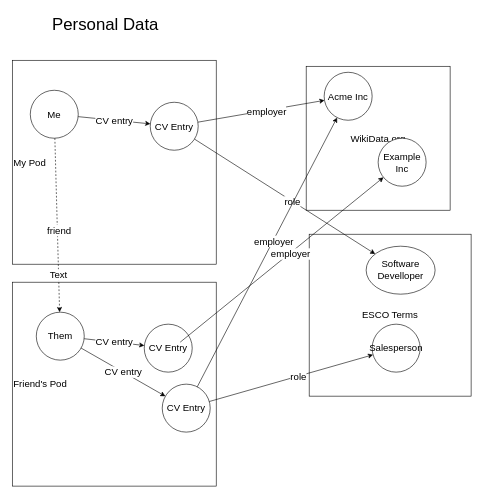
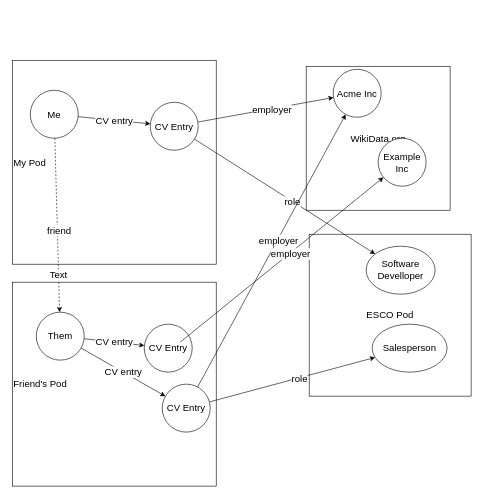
(105, 24) -> none
(348, 96) -> (357, 93)
(390, 315) -> (390, 315)
(396, 348) -> (410, 348)
